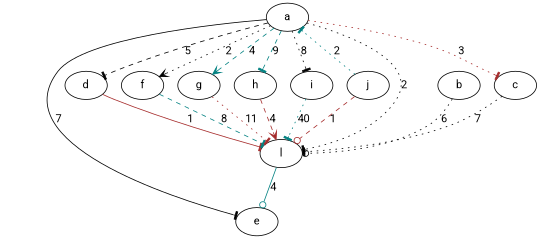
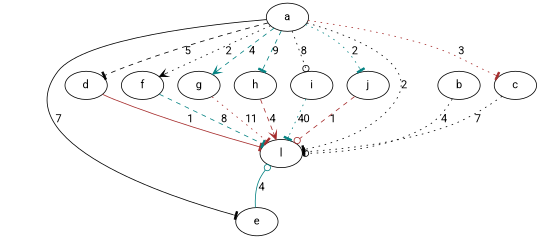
(299, 49) -> (299, 49)
(329, 53) -> (337, 42)
(444, 119) -> (444, 119)
(270, 185) -> (257, 188)
